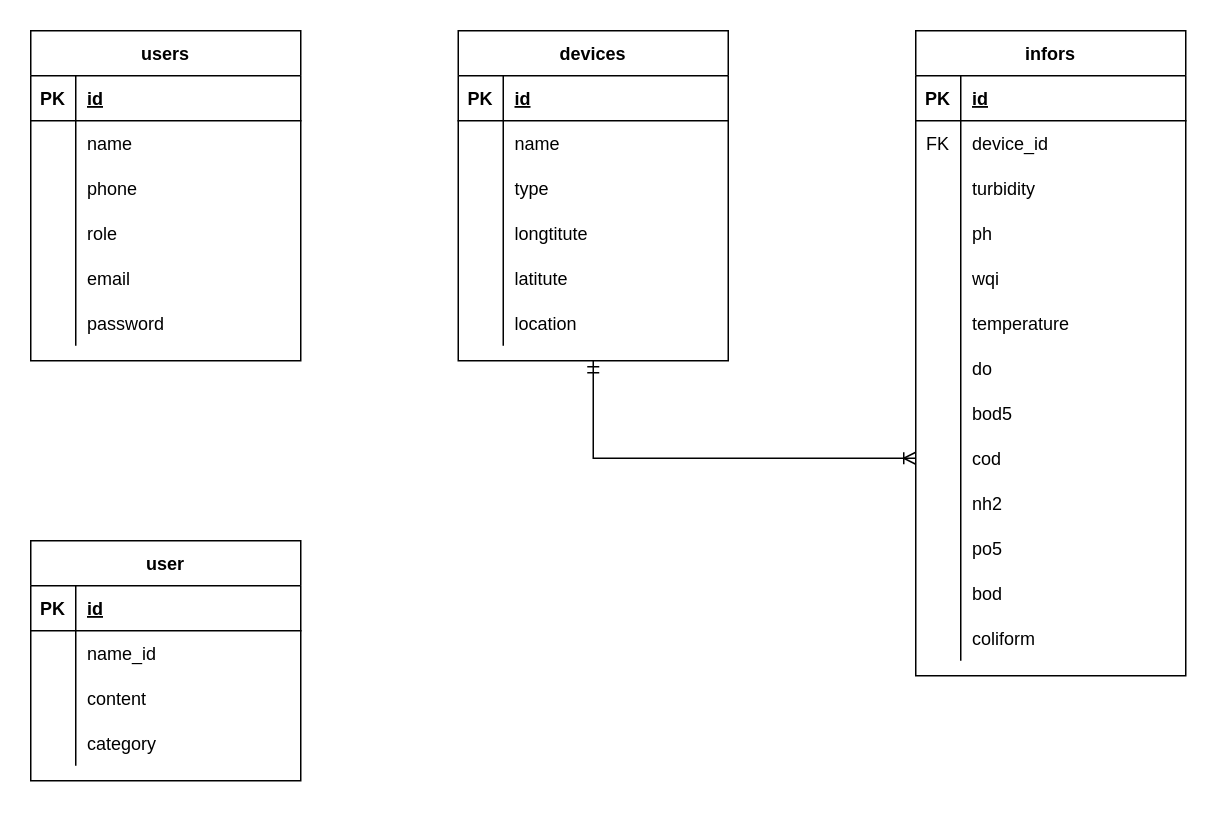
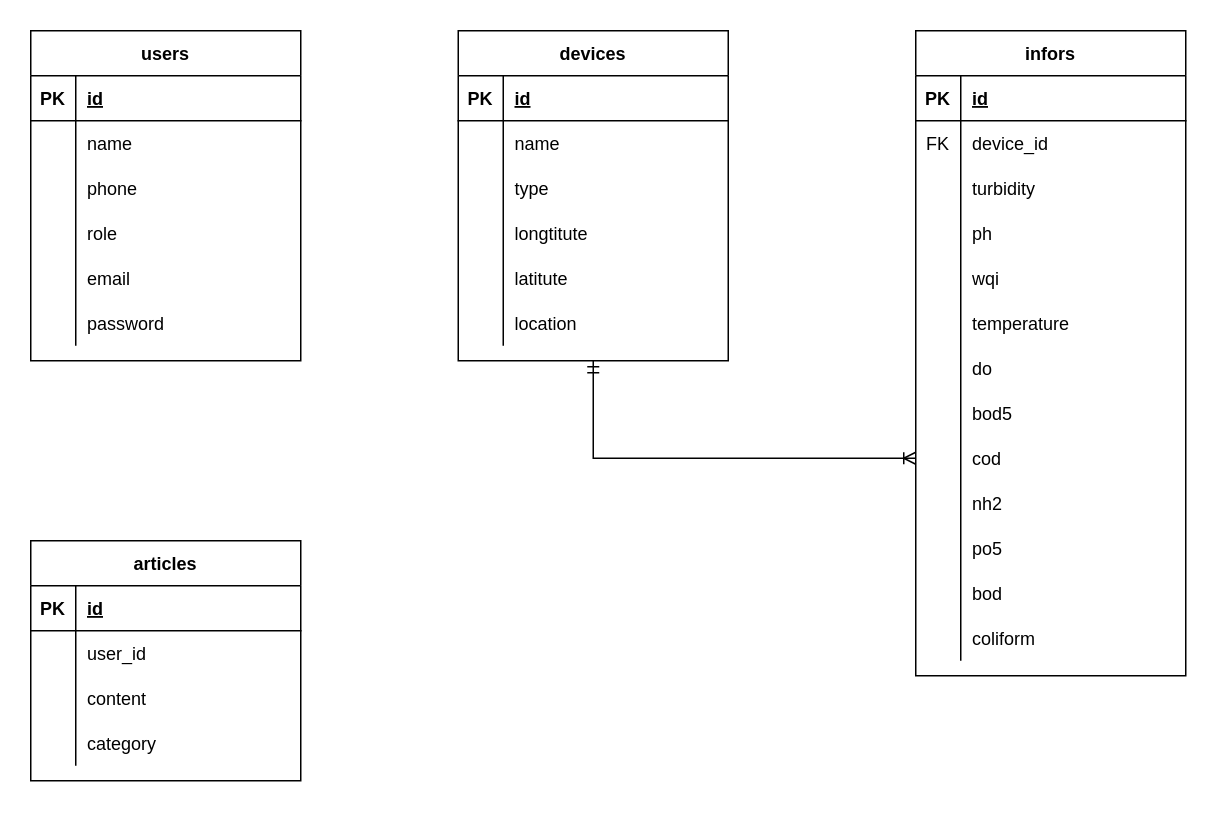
(165, 564) -> (165, 564)
(120, 654) -> (120, 654)
